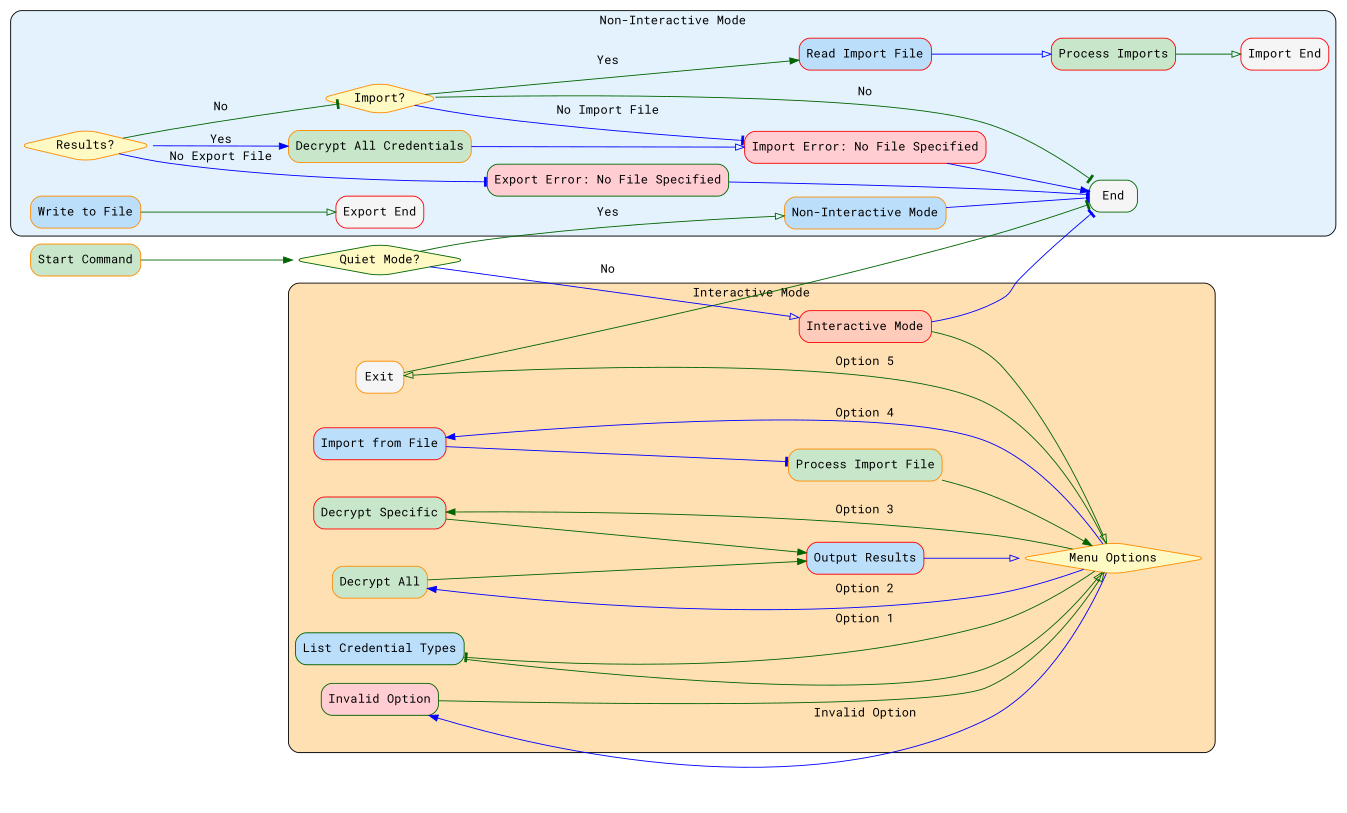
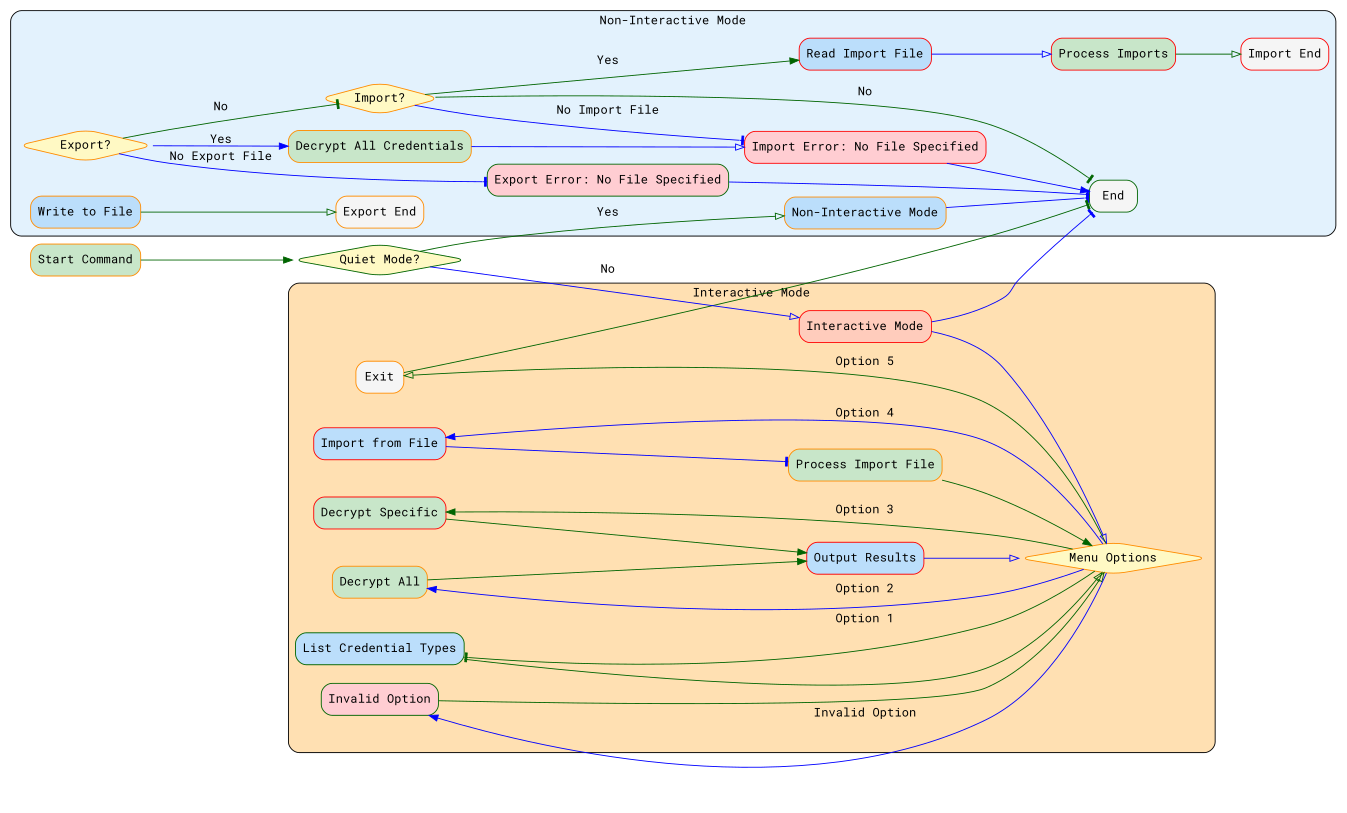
(86, 146) -> (86, 146)
(380, 212) -> (380, 212)
(1038, 413) -> (1038, 413)
